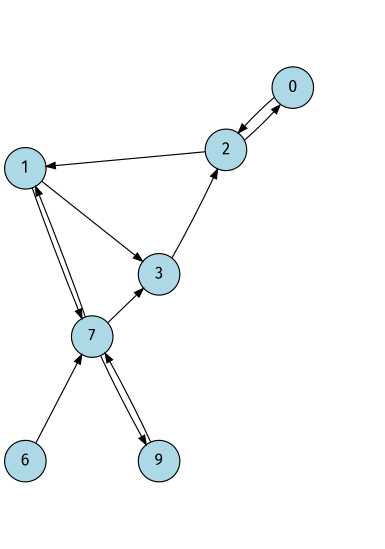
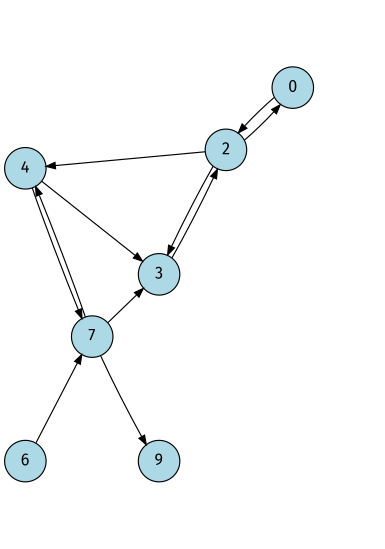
(25, 168) -> (25, 168)
none -> (192, 206)
(131, 401) -> none
